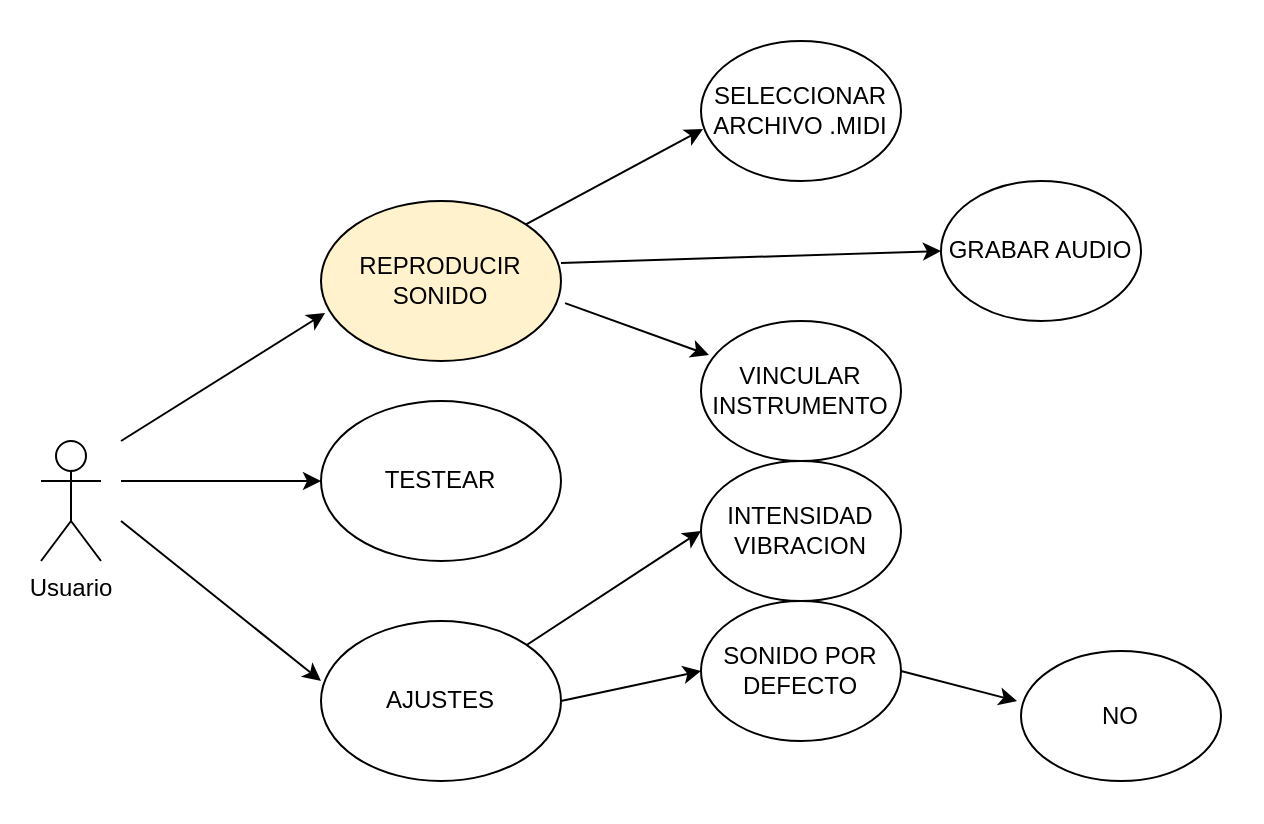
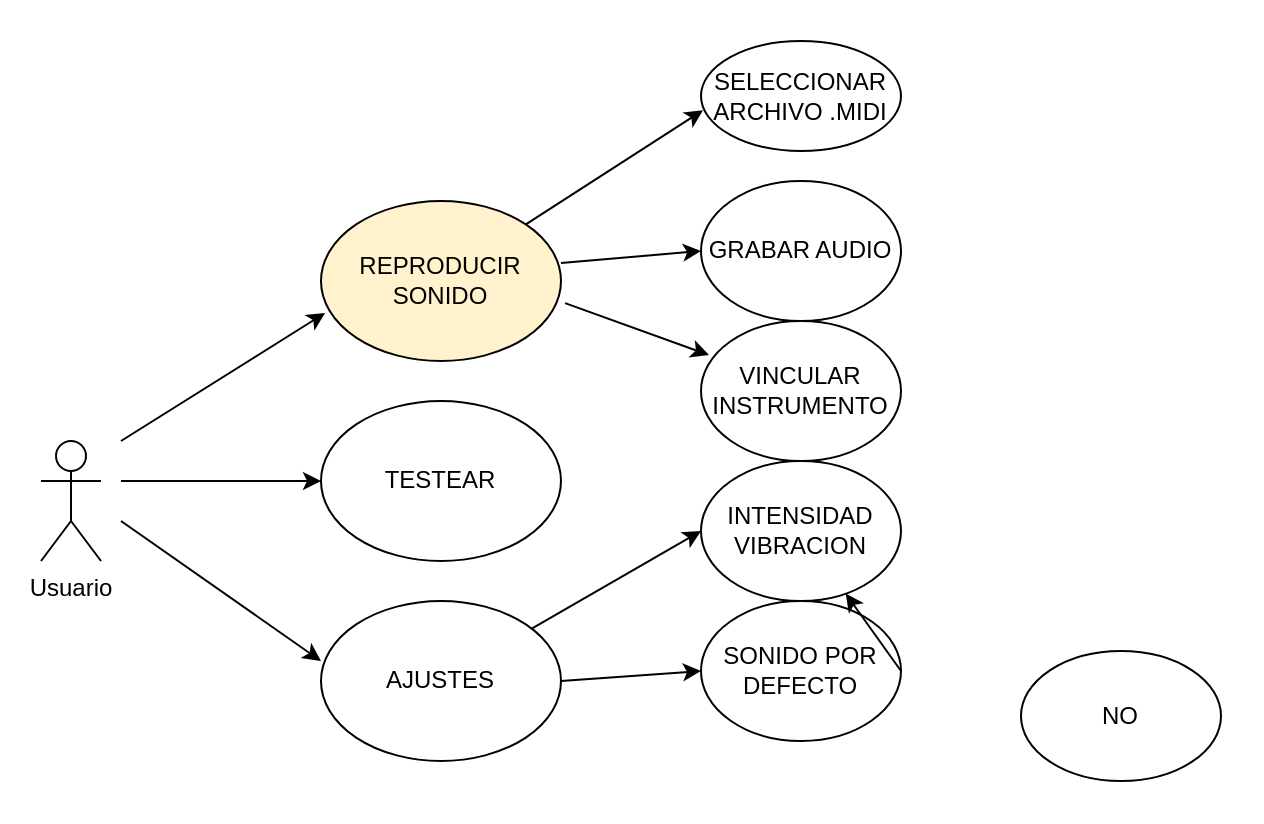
(801, 111) -> (801, 96)
(1041, 251) -> (801, 251)
(952, 684) -> (877, 637)
(441, 701) -> (441, 681)
